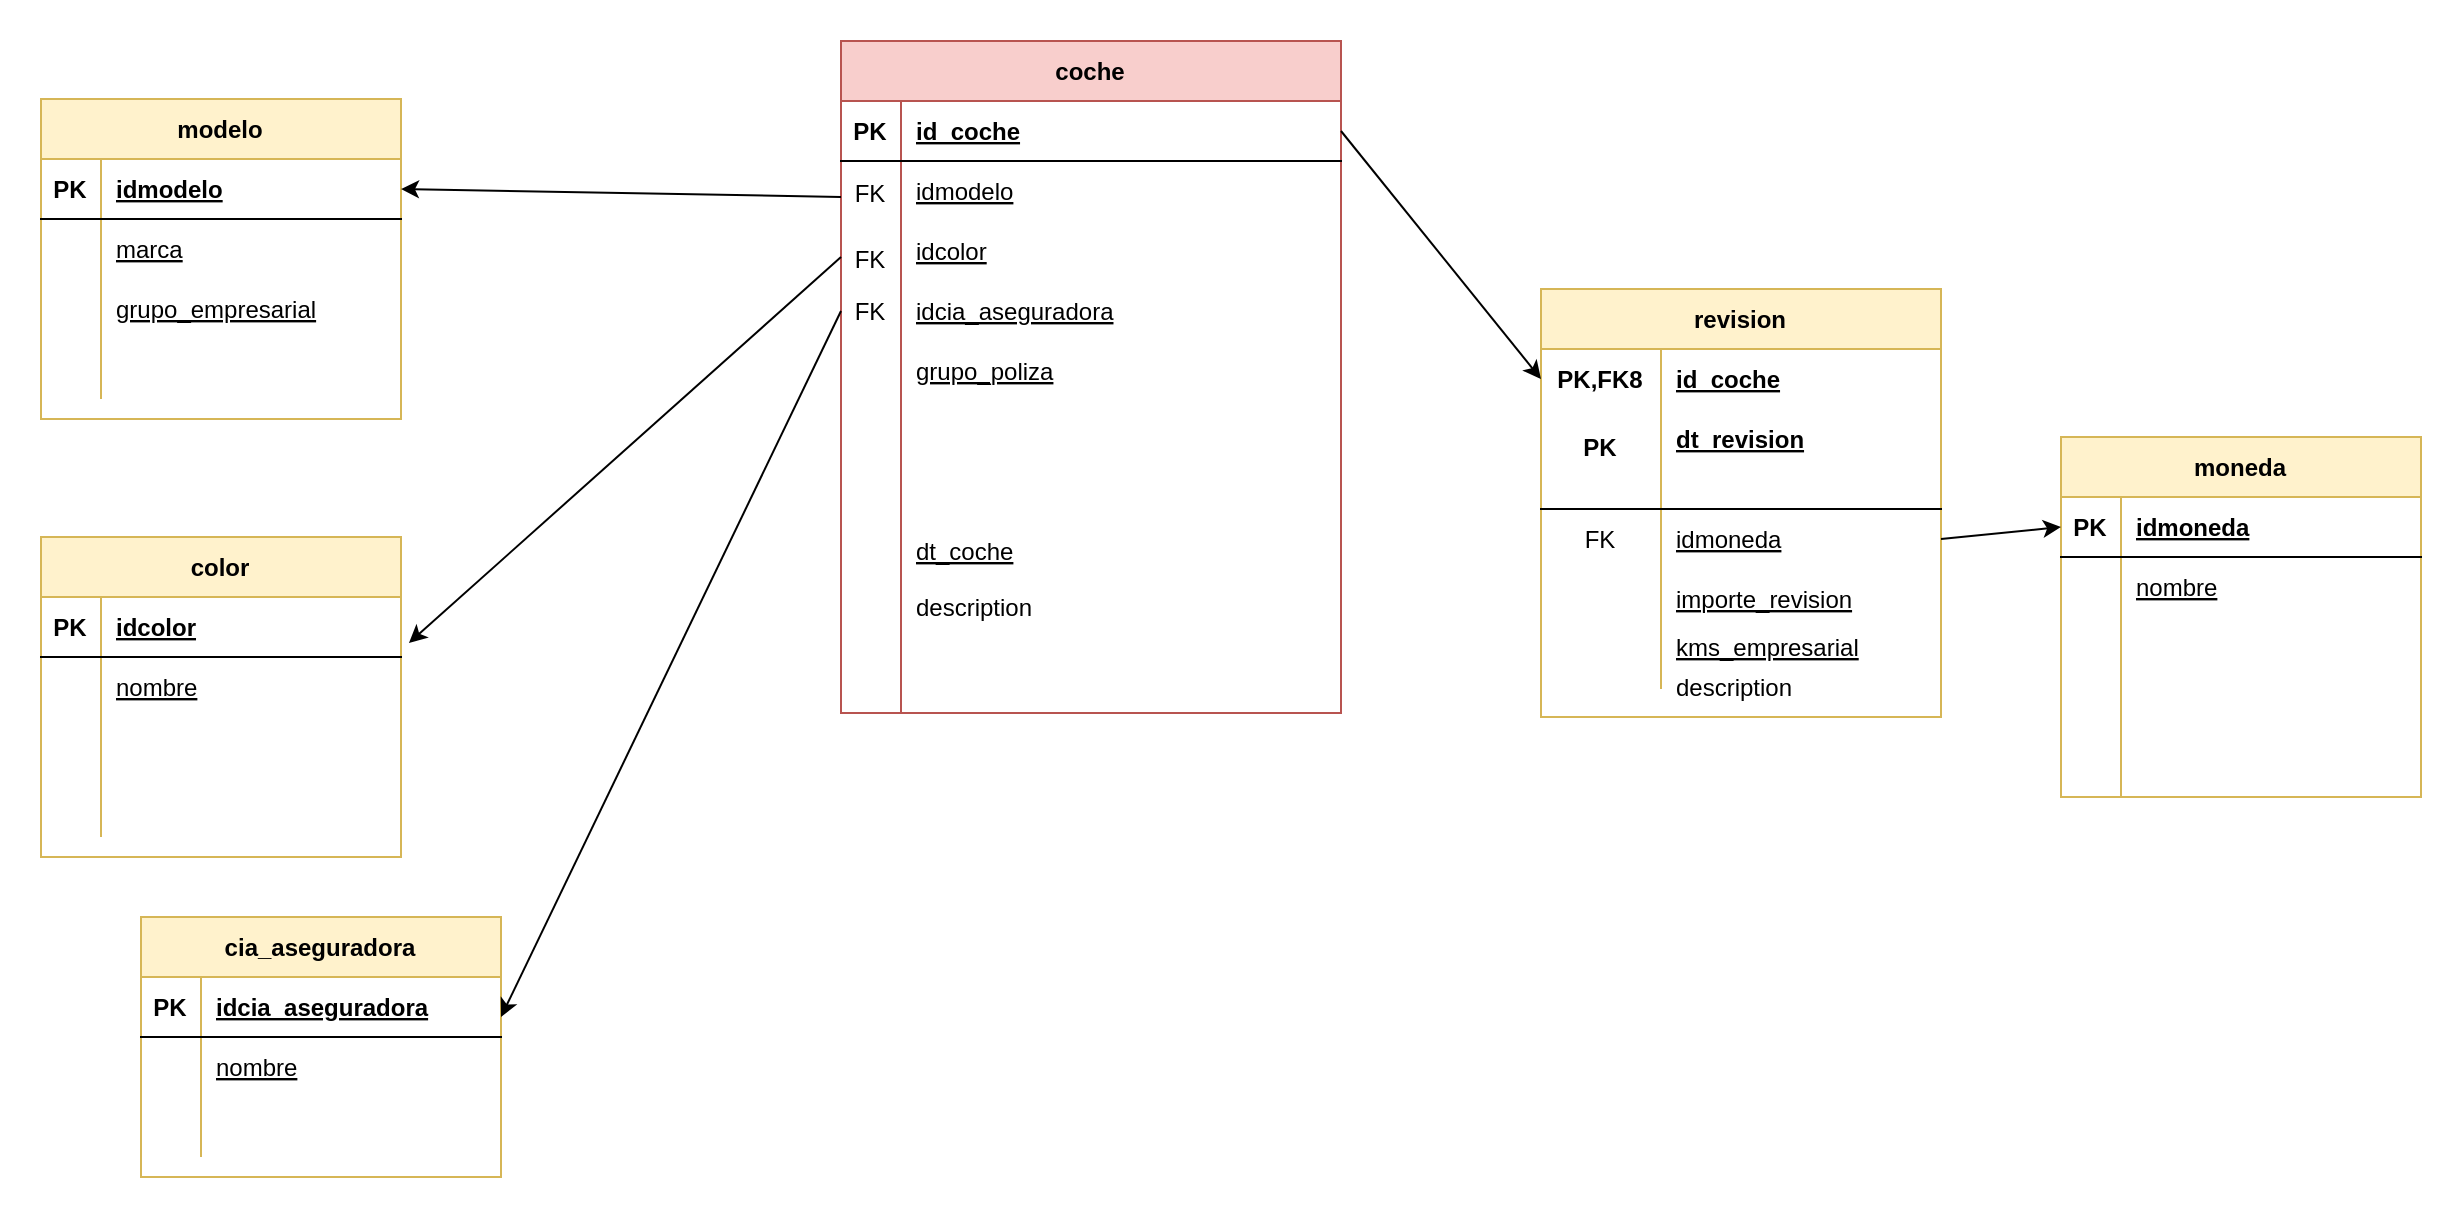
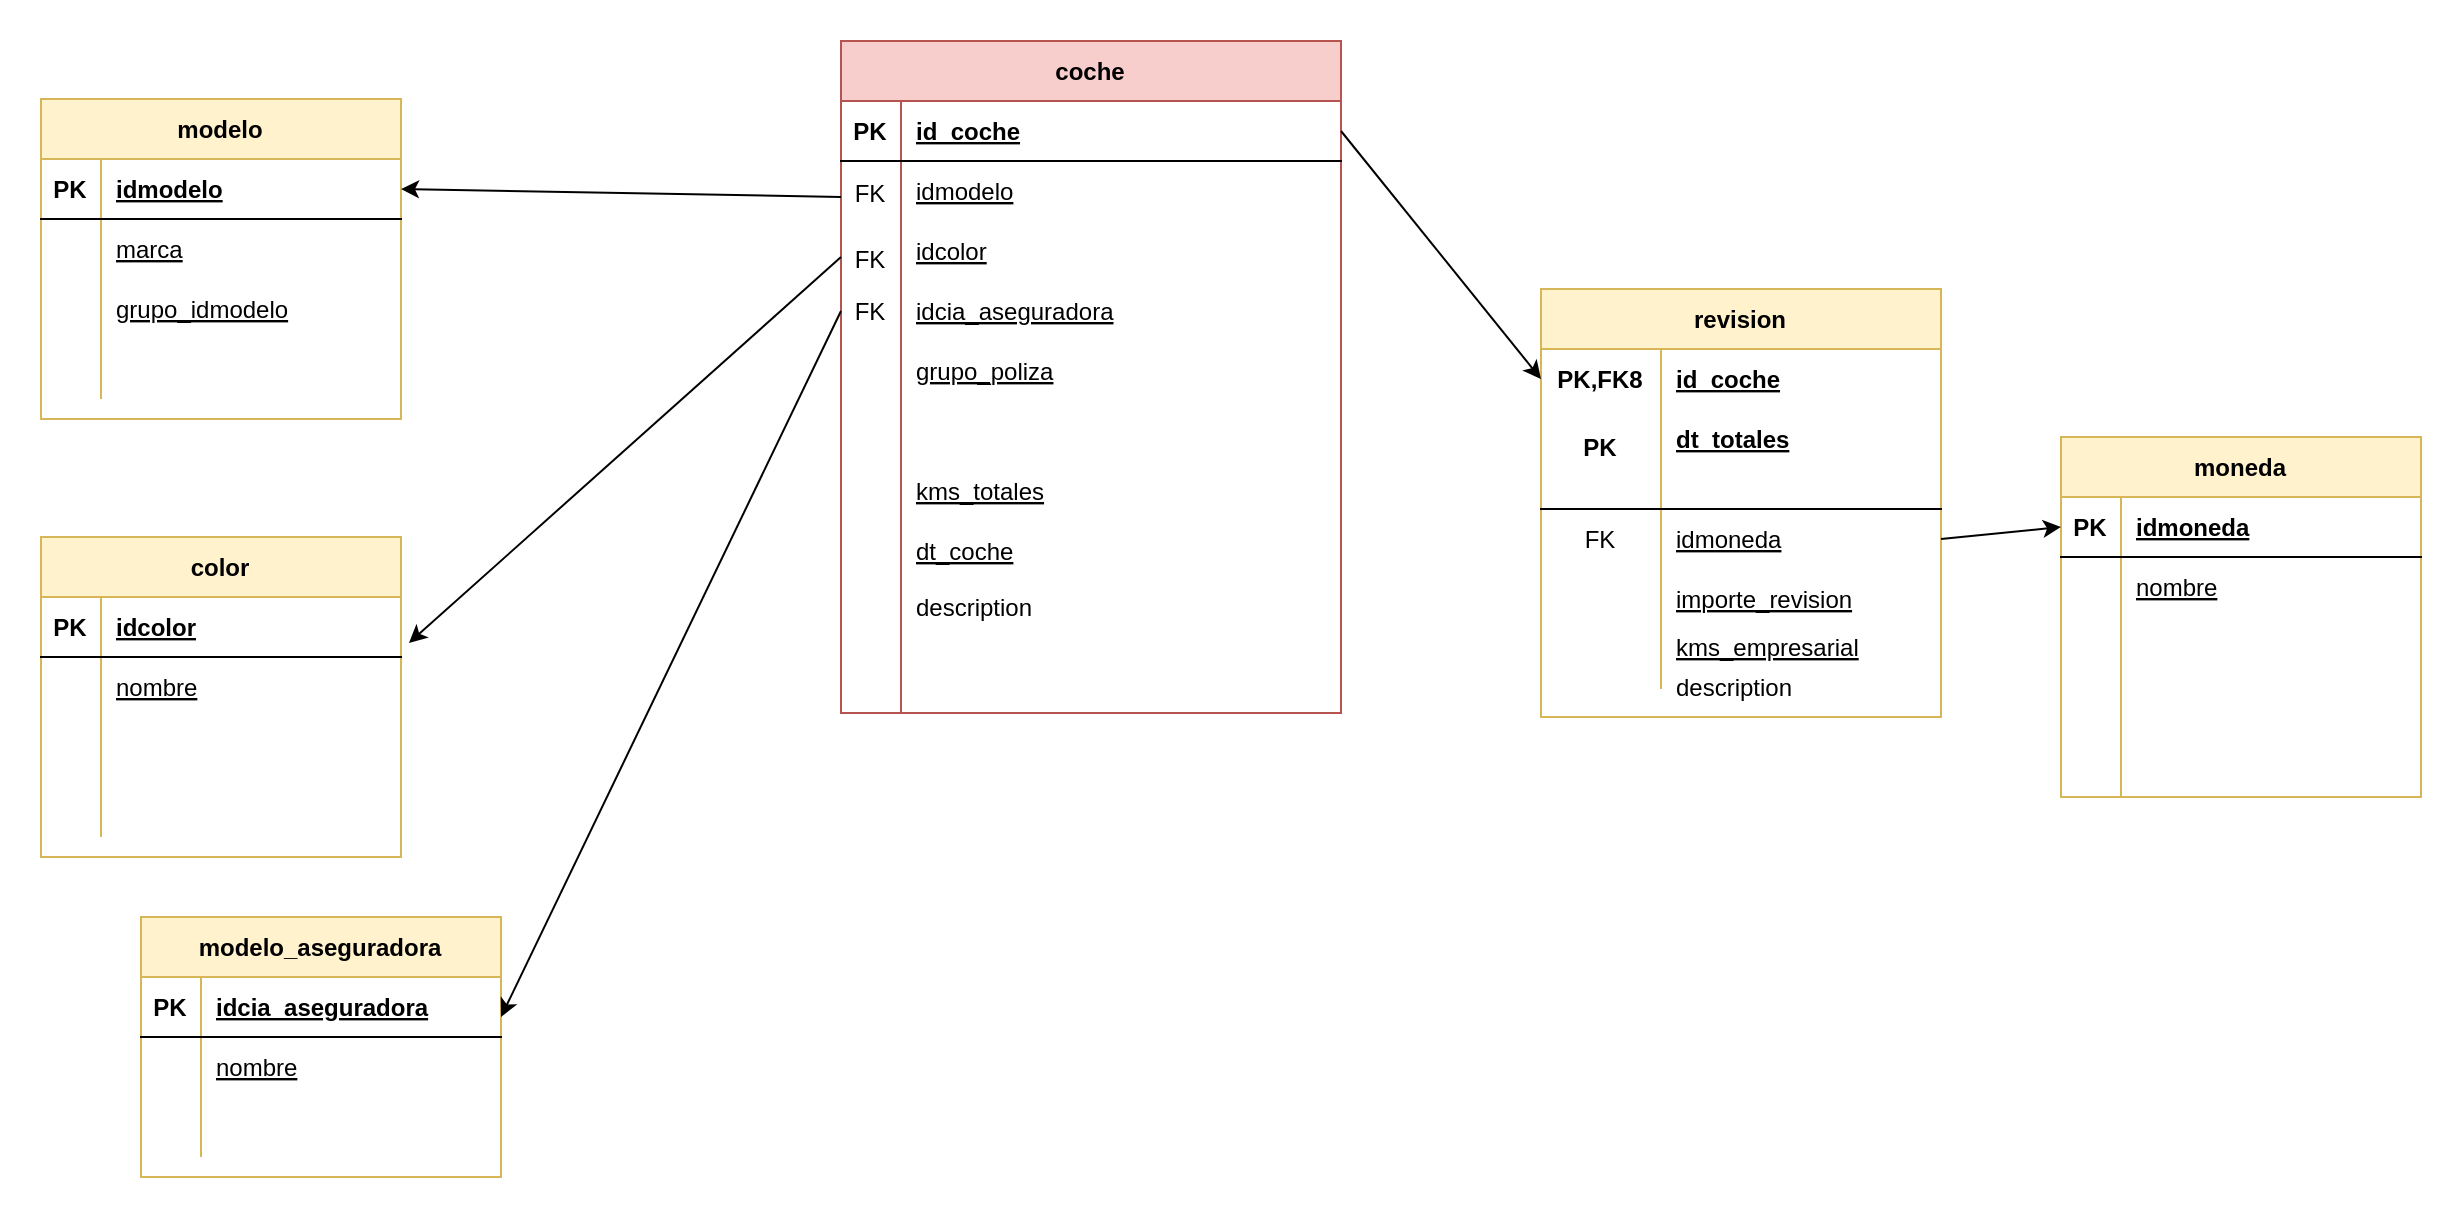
(224, 310) -> (204, 310)
(1744, 440) -> (1740, 440)
none -> (1121, 491)
(320, 948) -> (320, 948)
